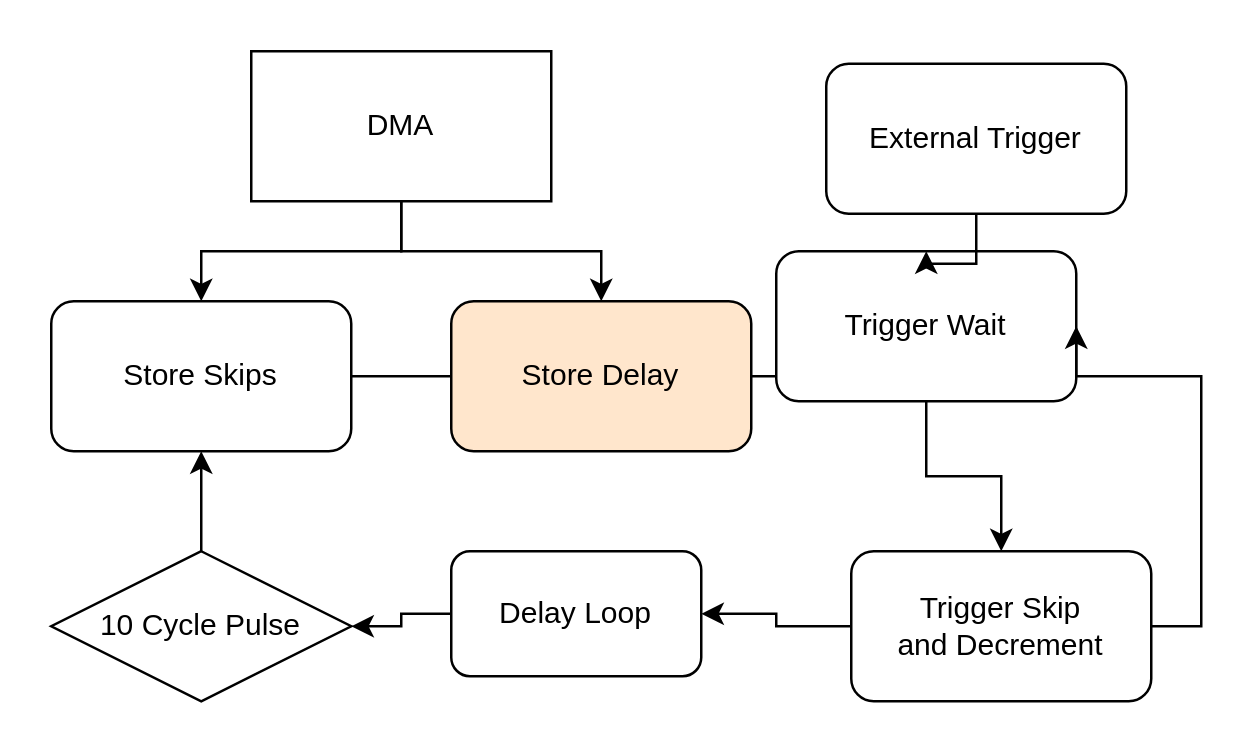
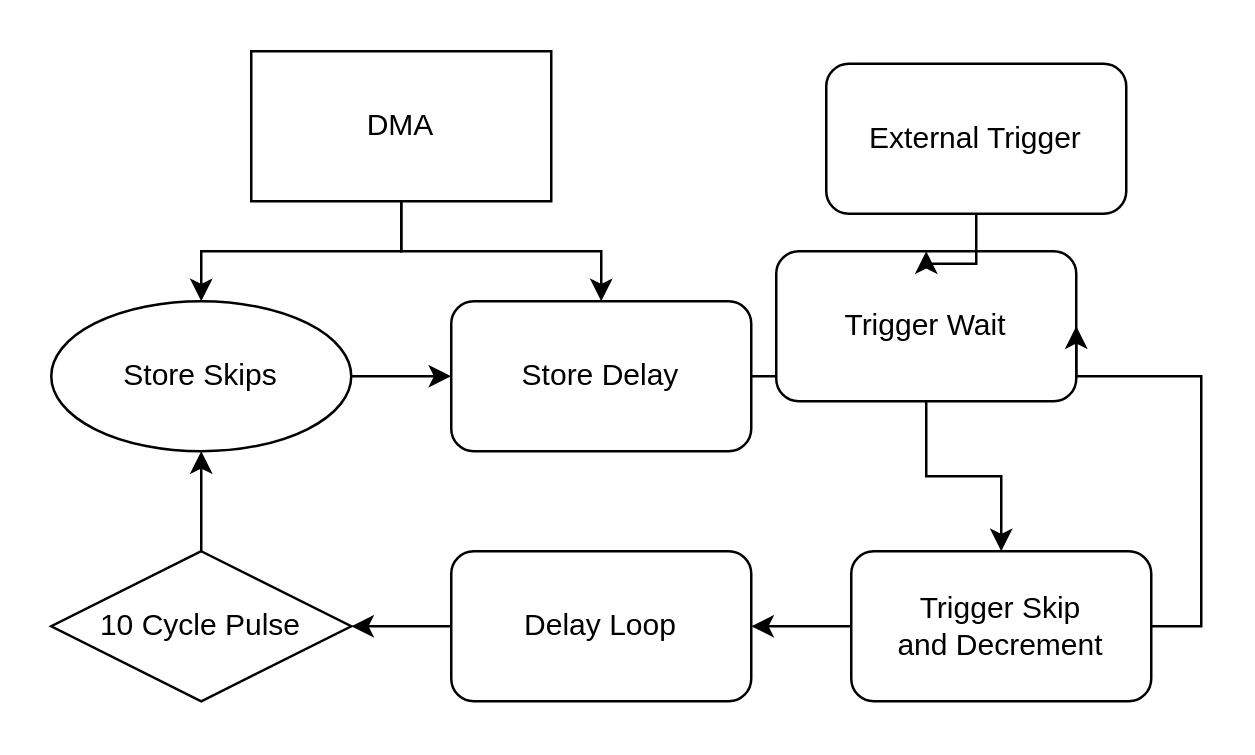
(201, 376) -> (201, 376)
(440, 376) -> (433, 376)
(601, 376) -> (601, 376)
(576, 614) -> (601, 626)
